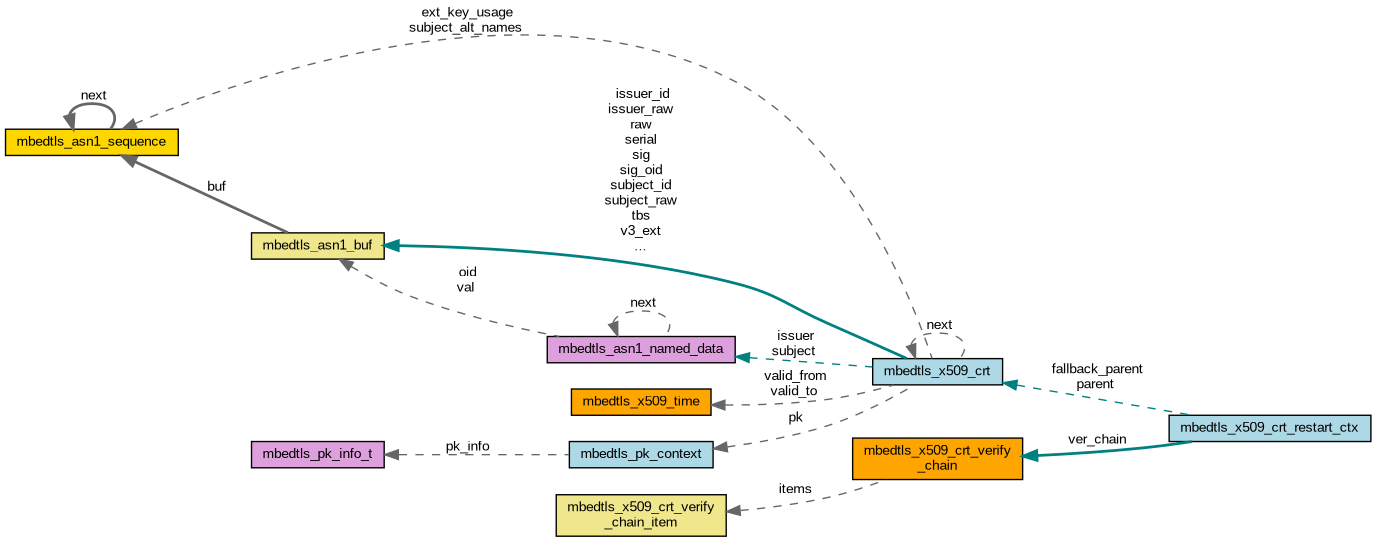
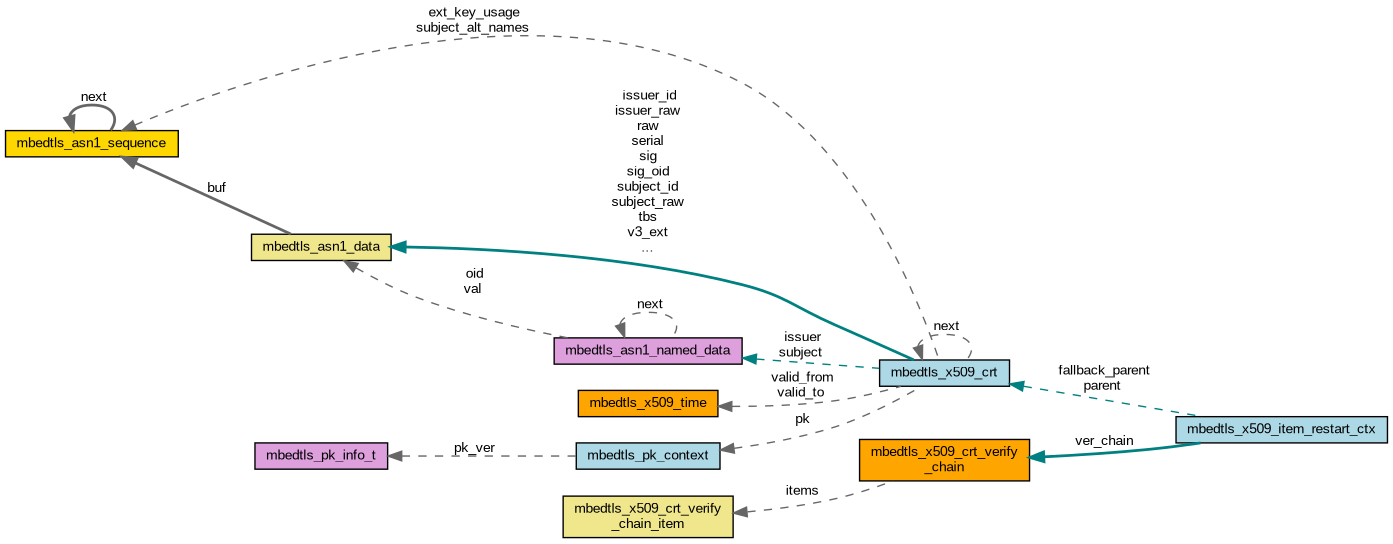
(318, 246) -> (321, 247)
(1270, 428) -> (1282, 430)
(466, 447) -> (473, 448)
